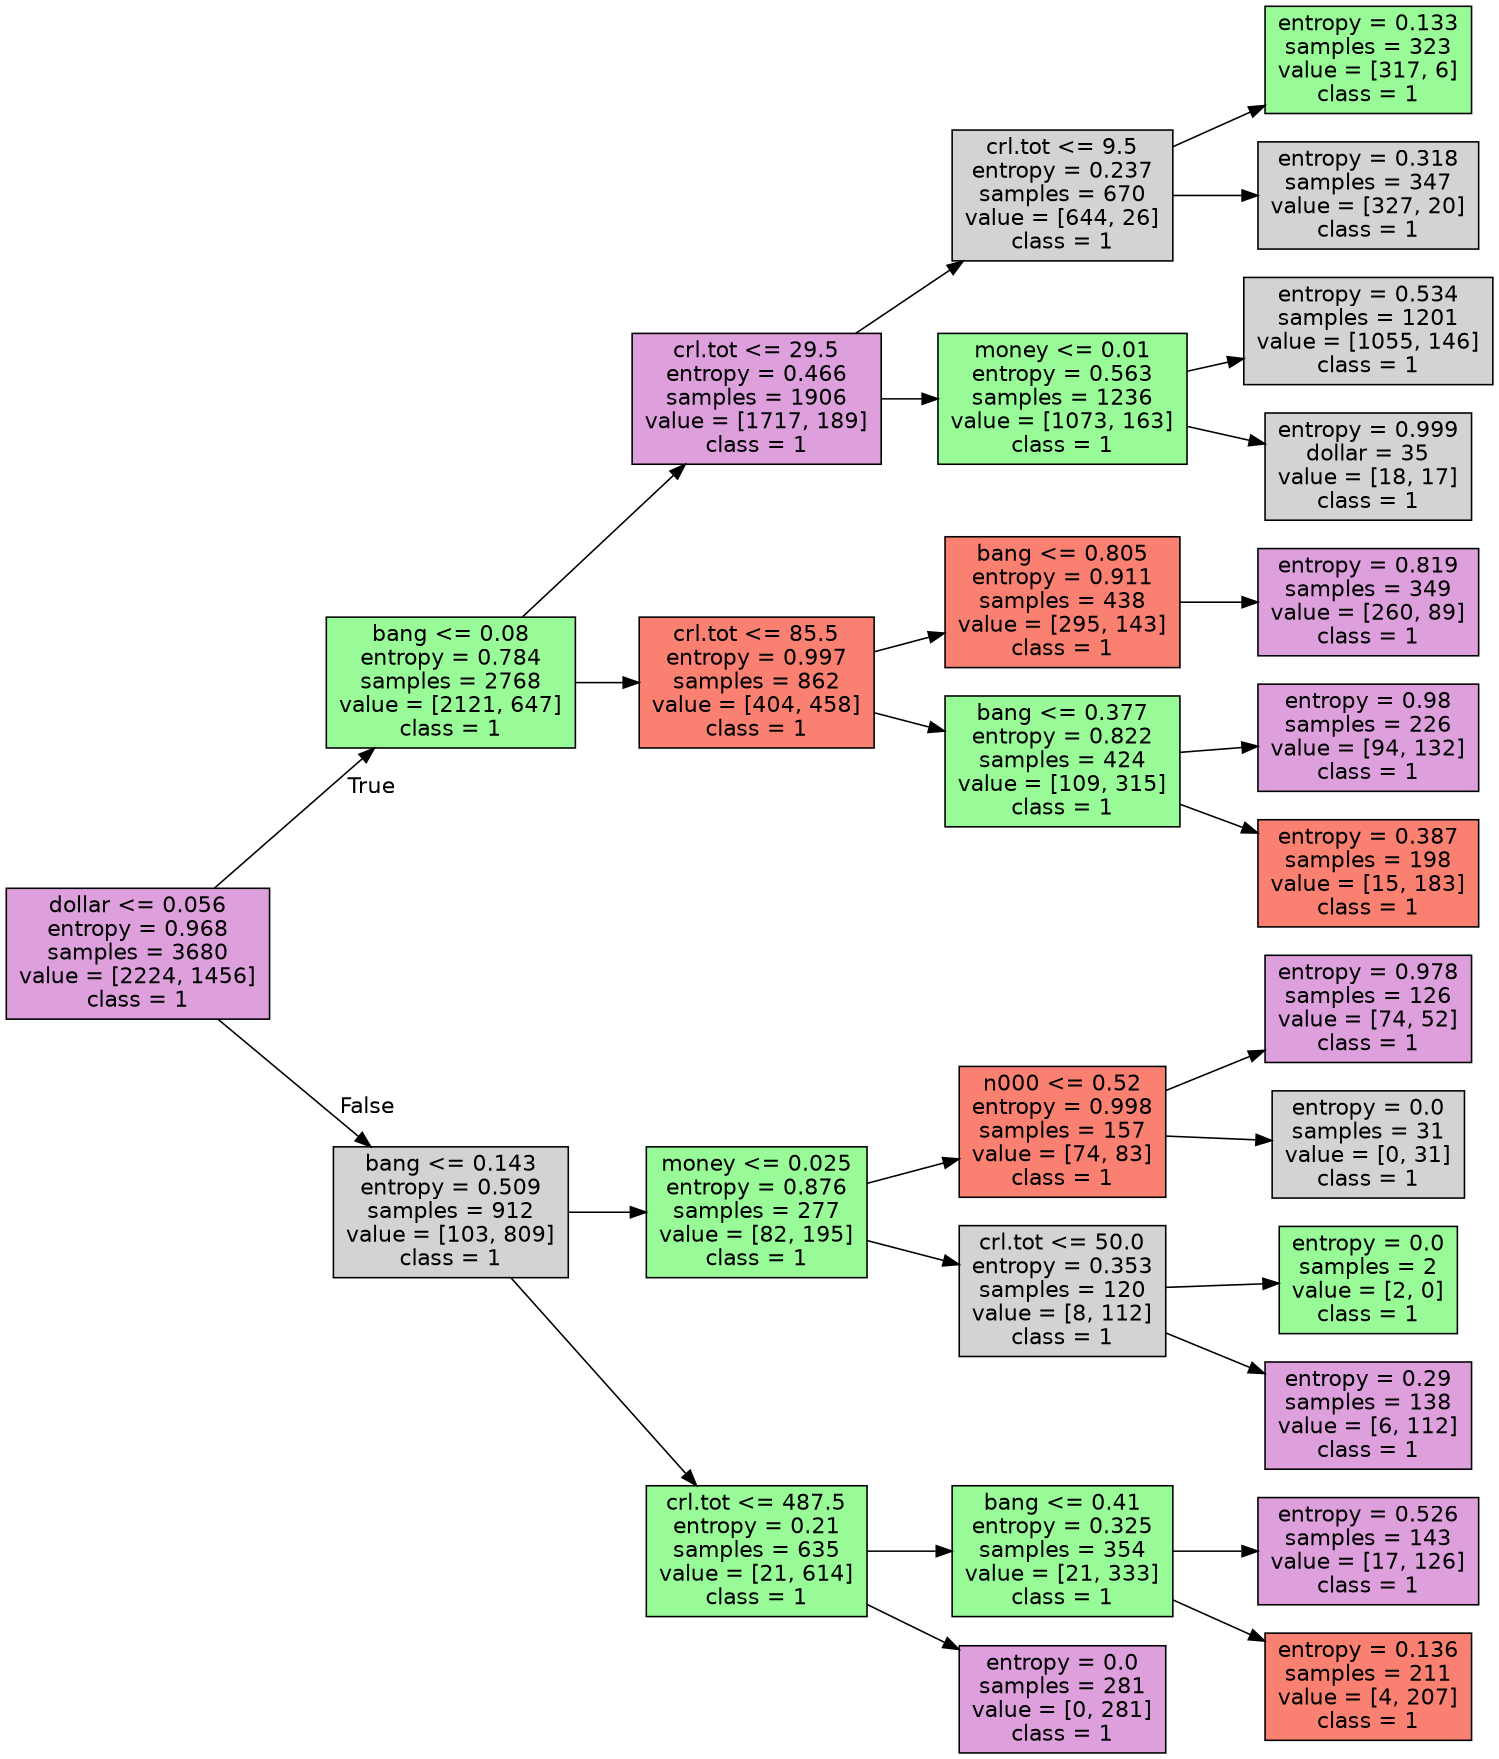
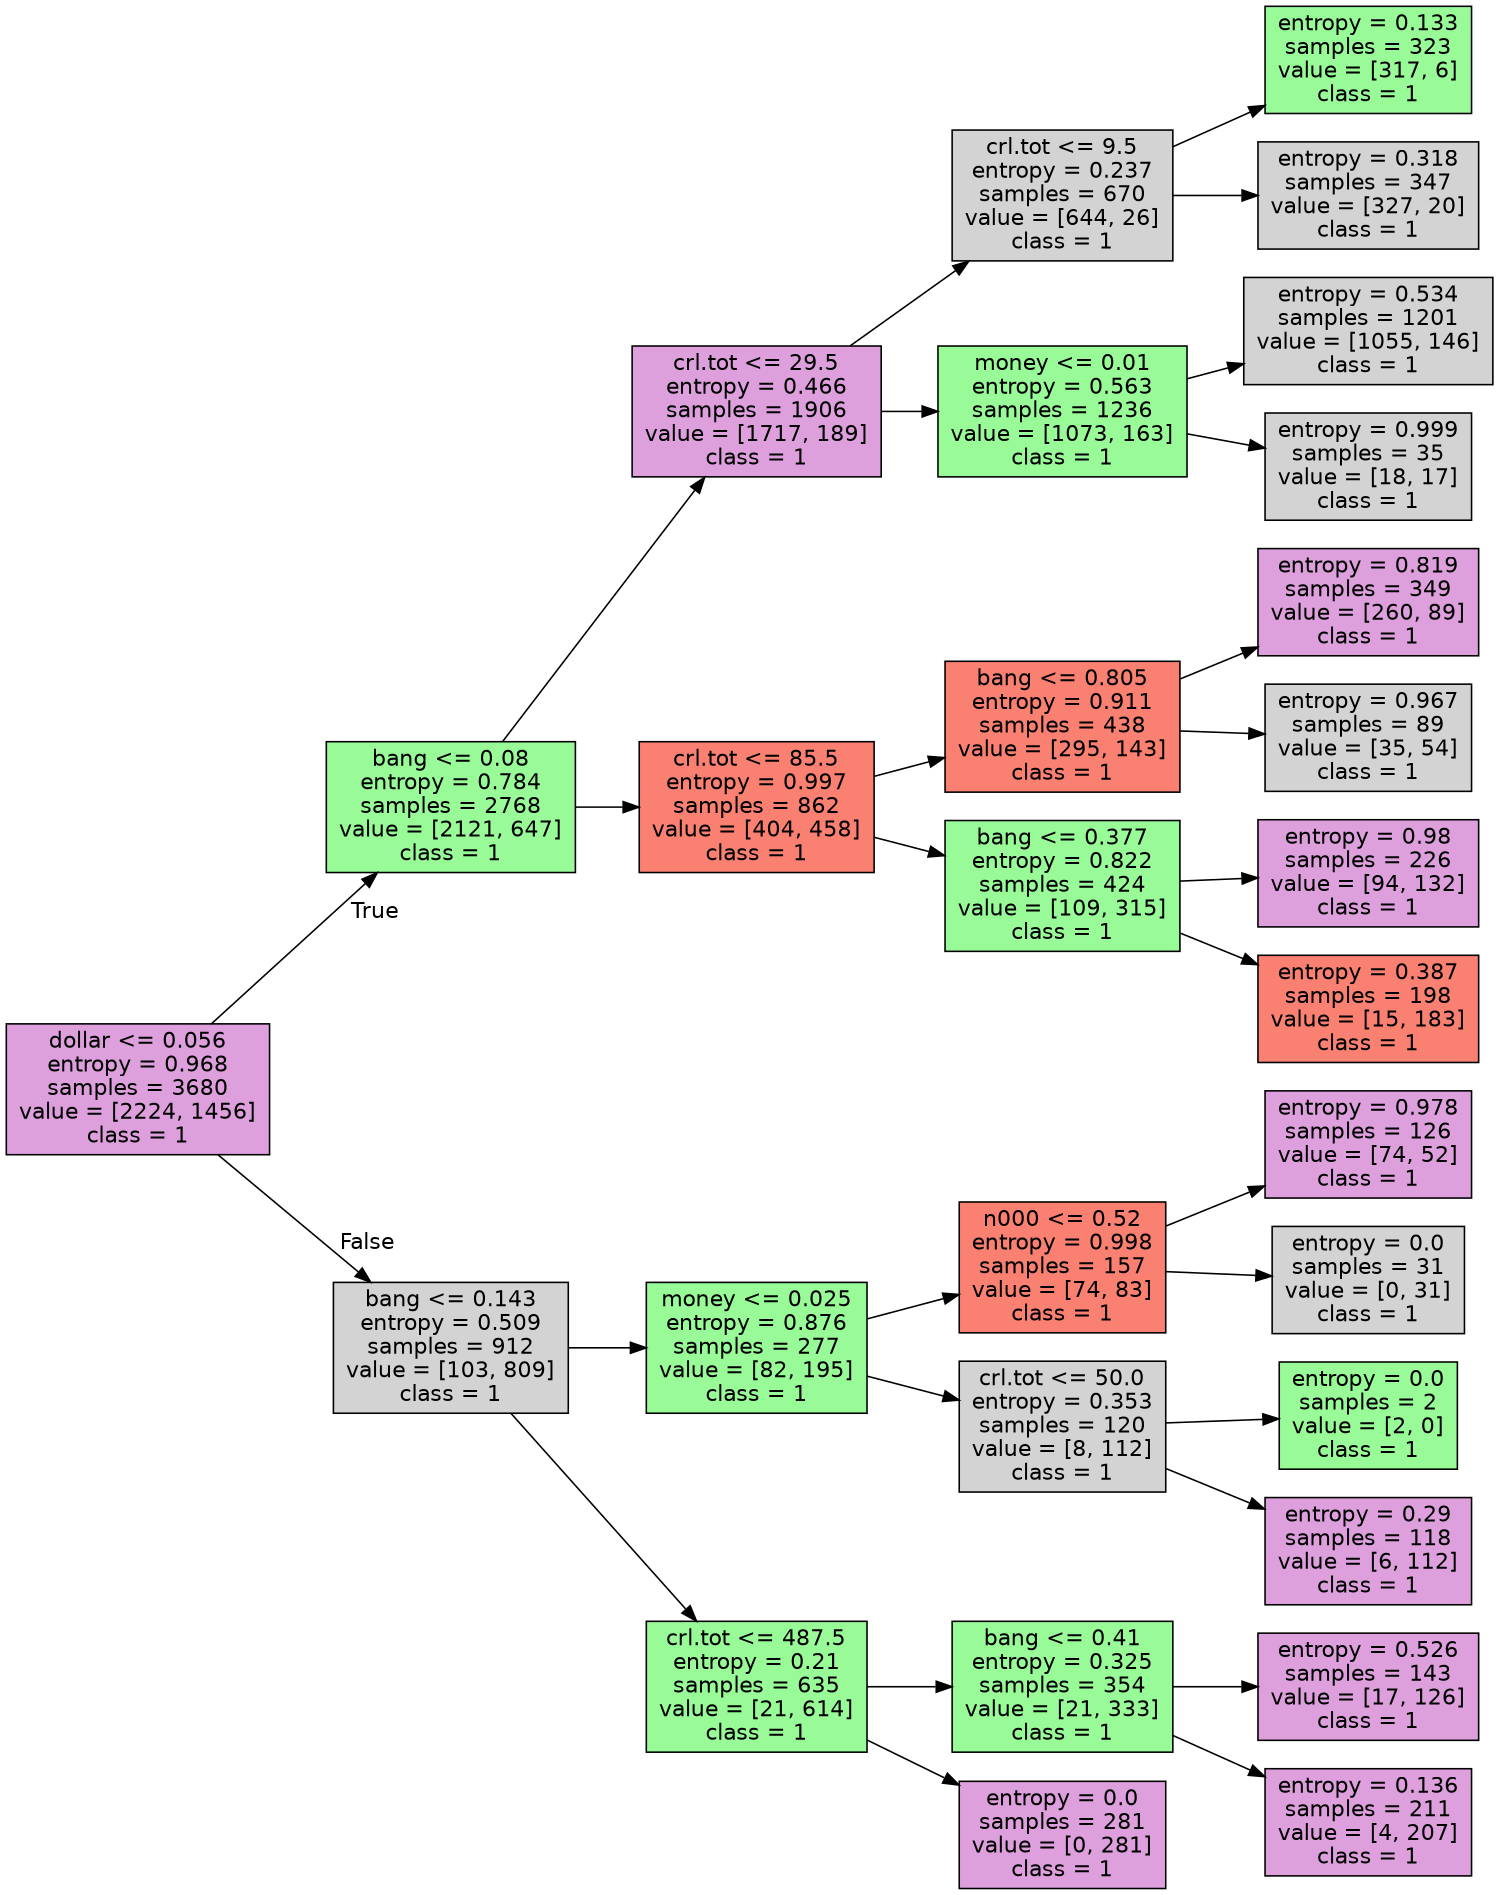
(1368, 467) -> (1368, 467)
none -> (1368, 738)
(1368, 1416) -> (1368, 1551)
(1368, 1687) -> (1368, 1822)
